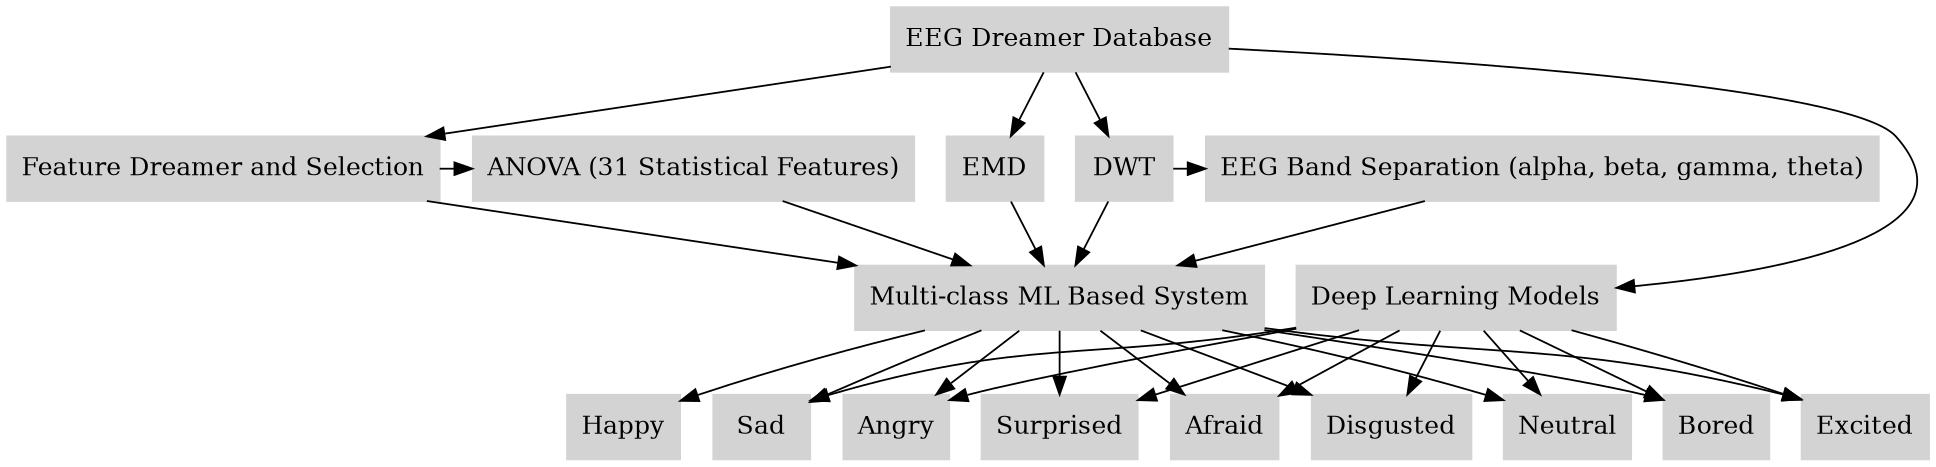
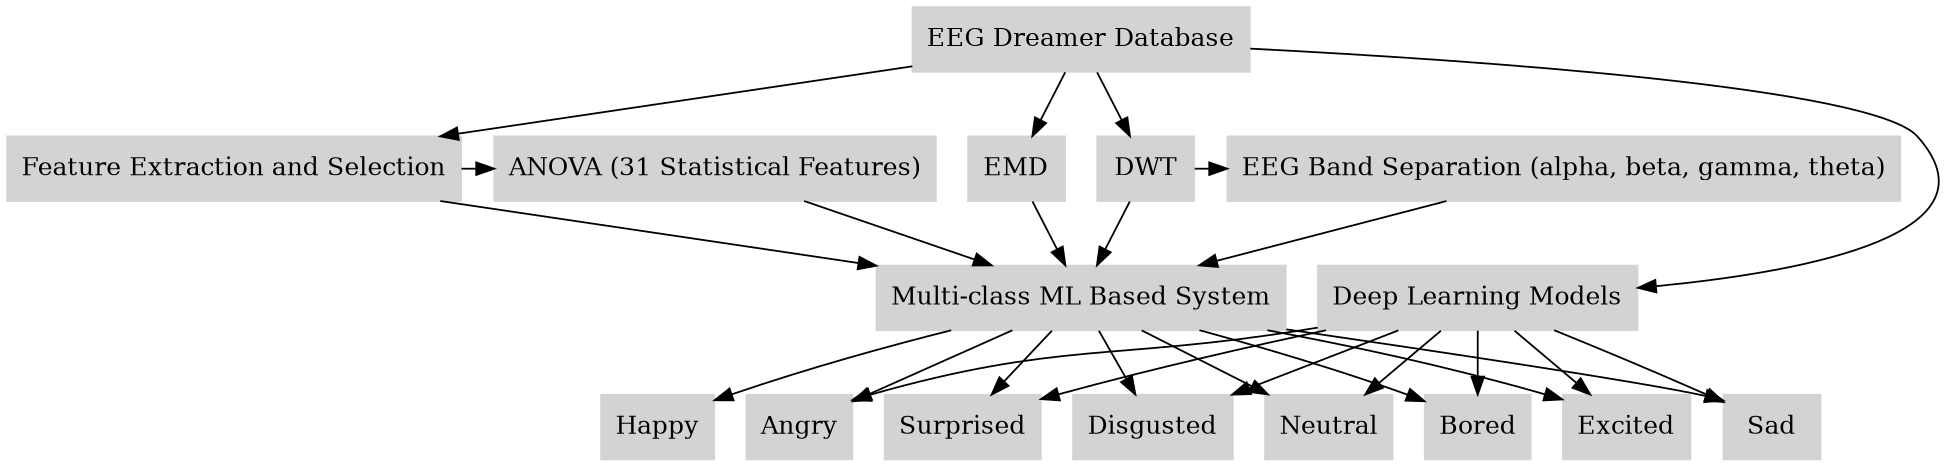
(223, 169) -> (234, 169)
(1225, 427) -> none
